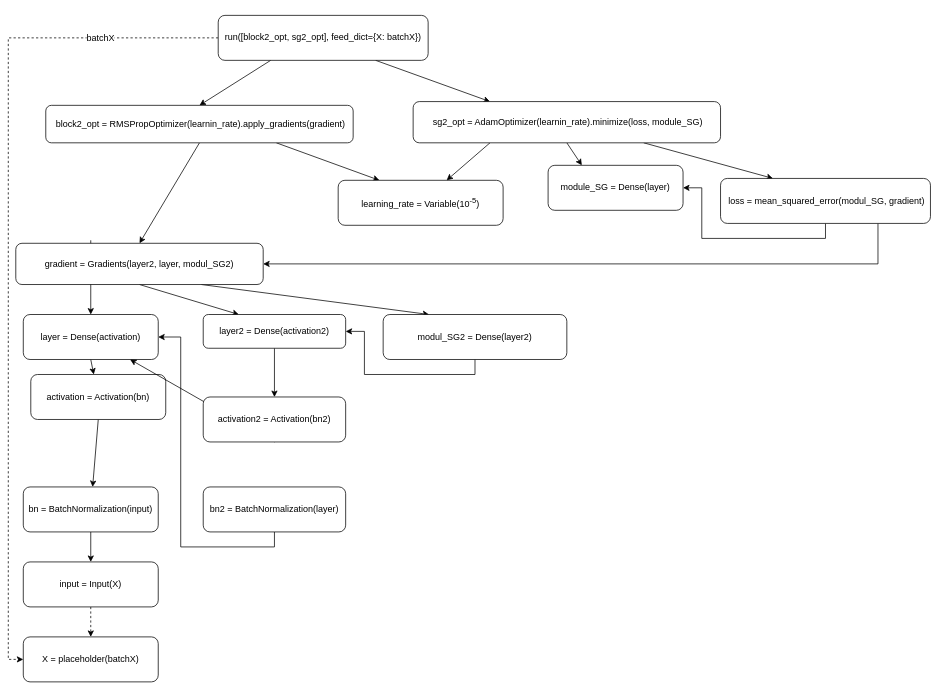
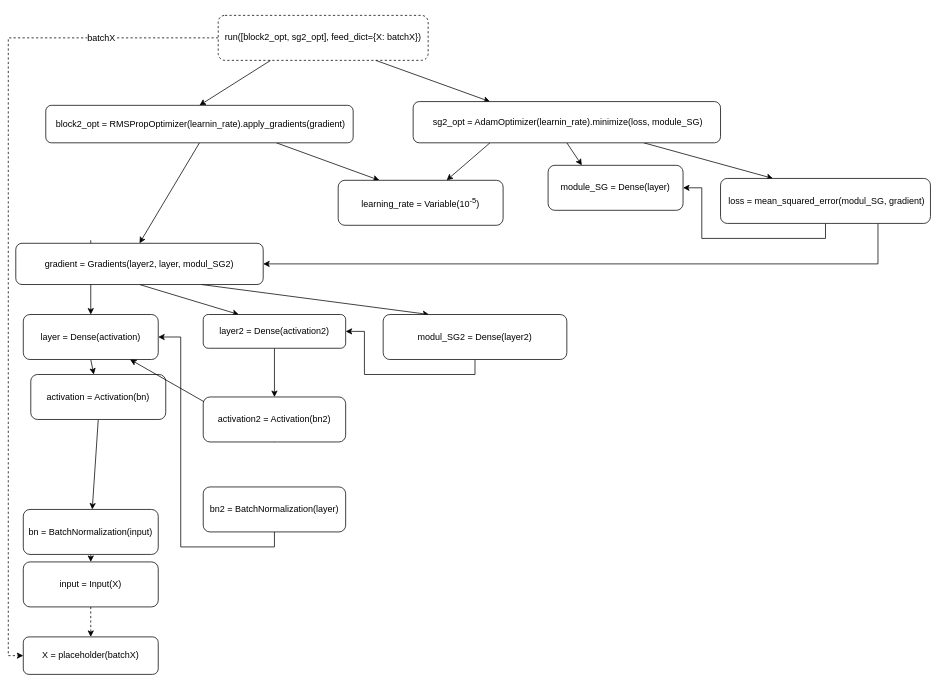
(323, 38) -> (323, 38)
(90, 510) -> (90, 532)
(90, 660) -> (90, 656)
